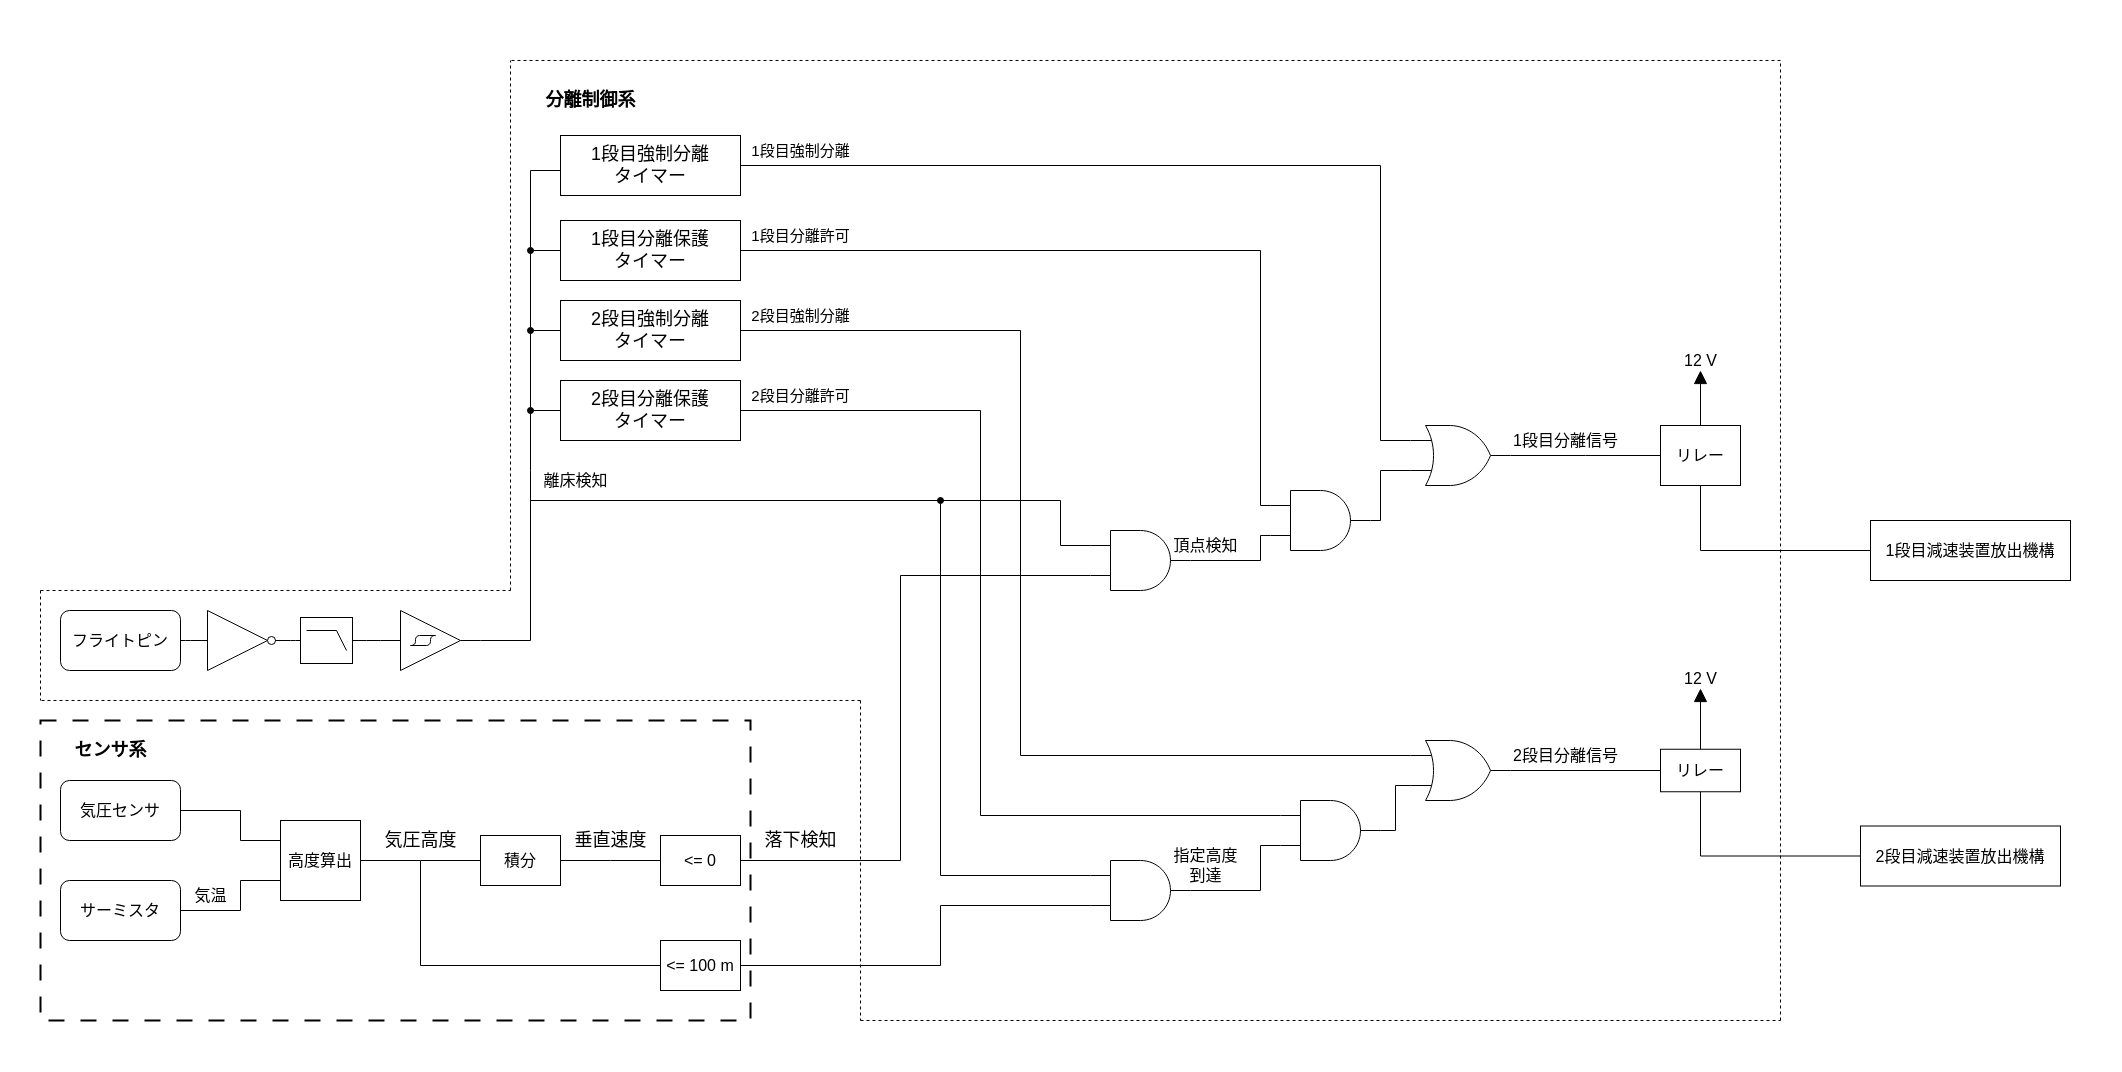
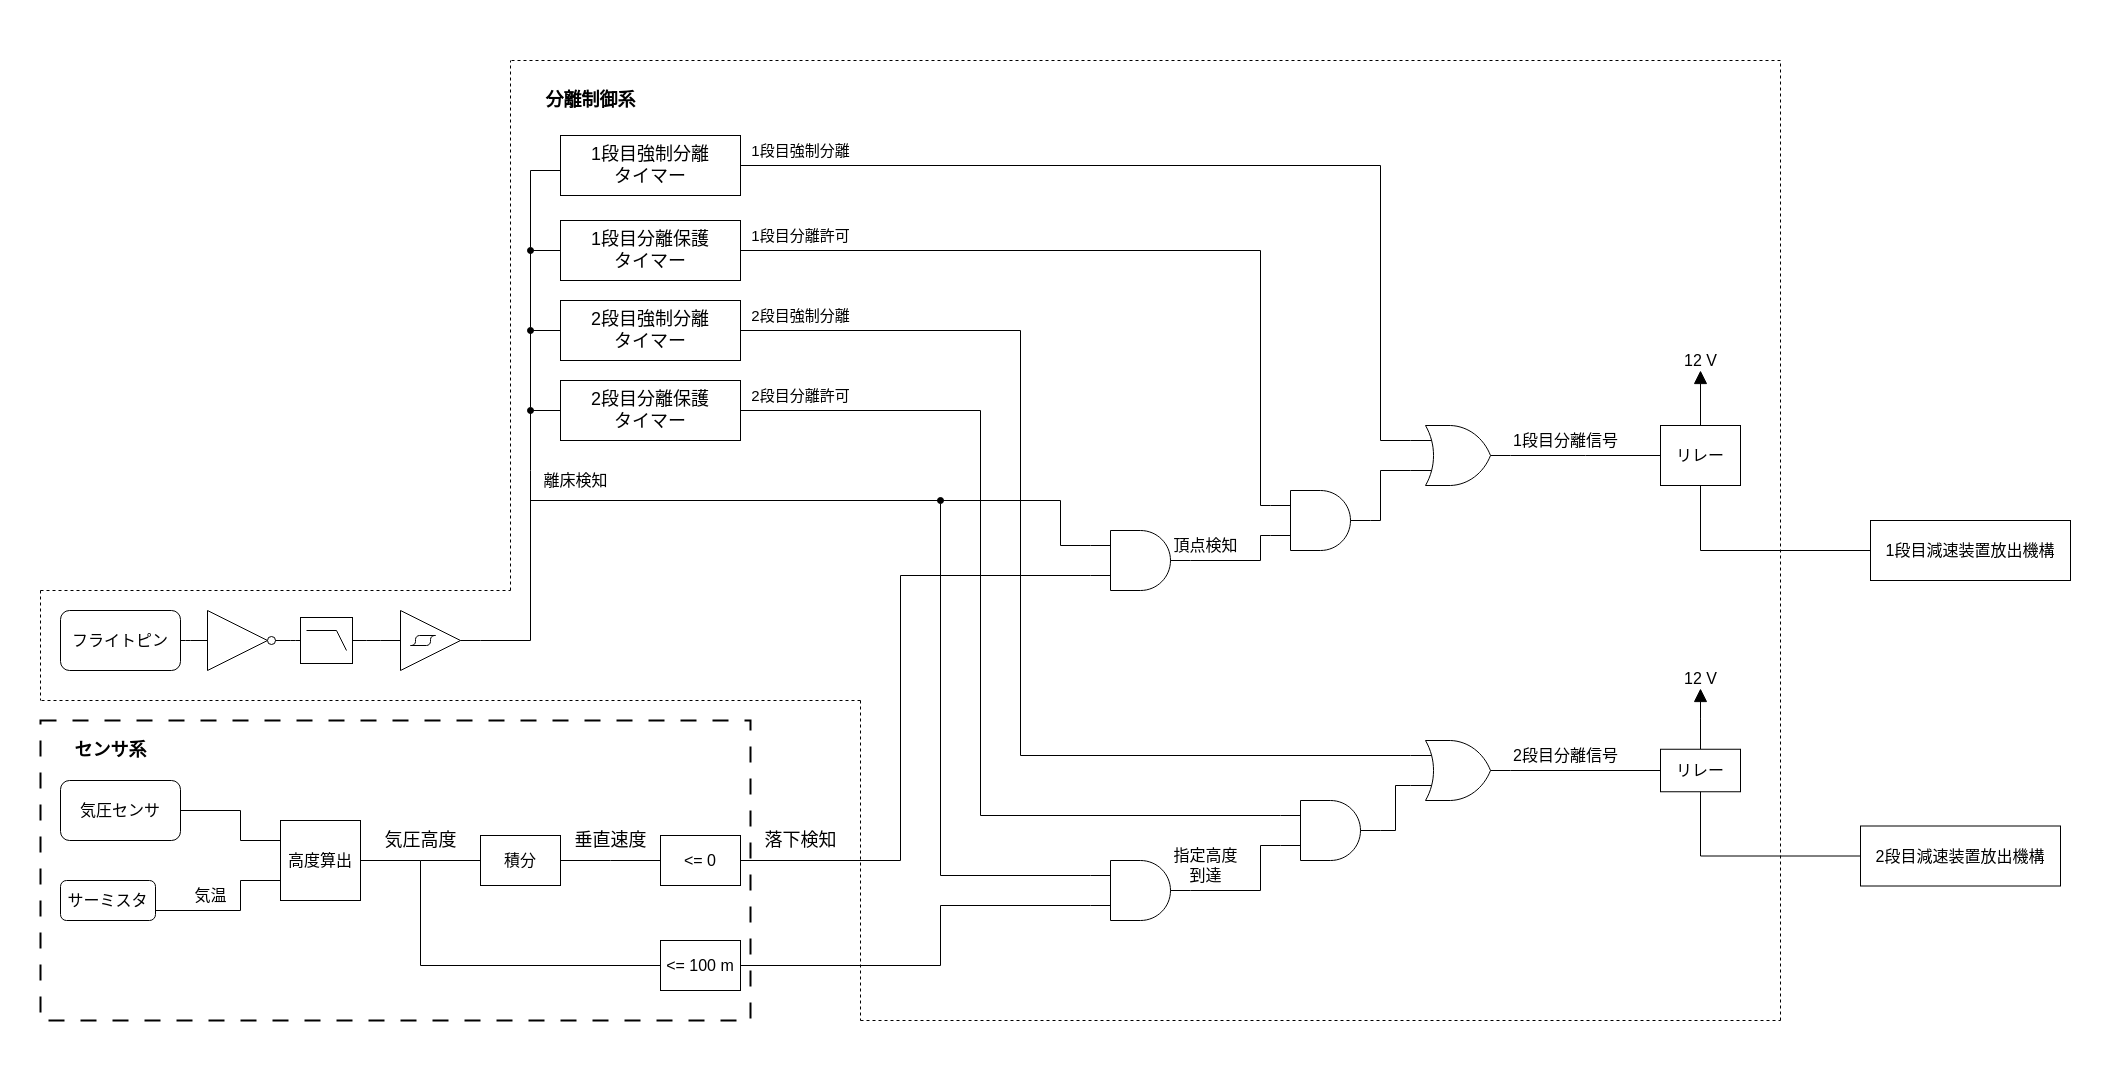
(121, 911) -> (108, 901)
